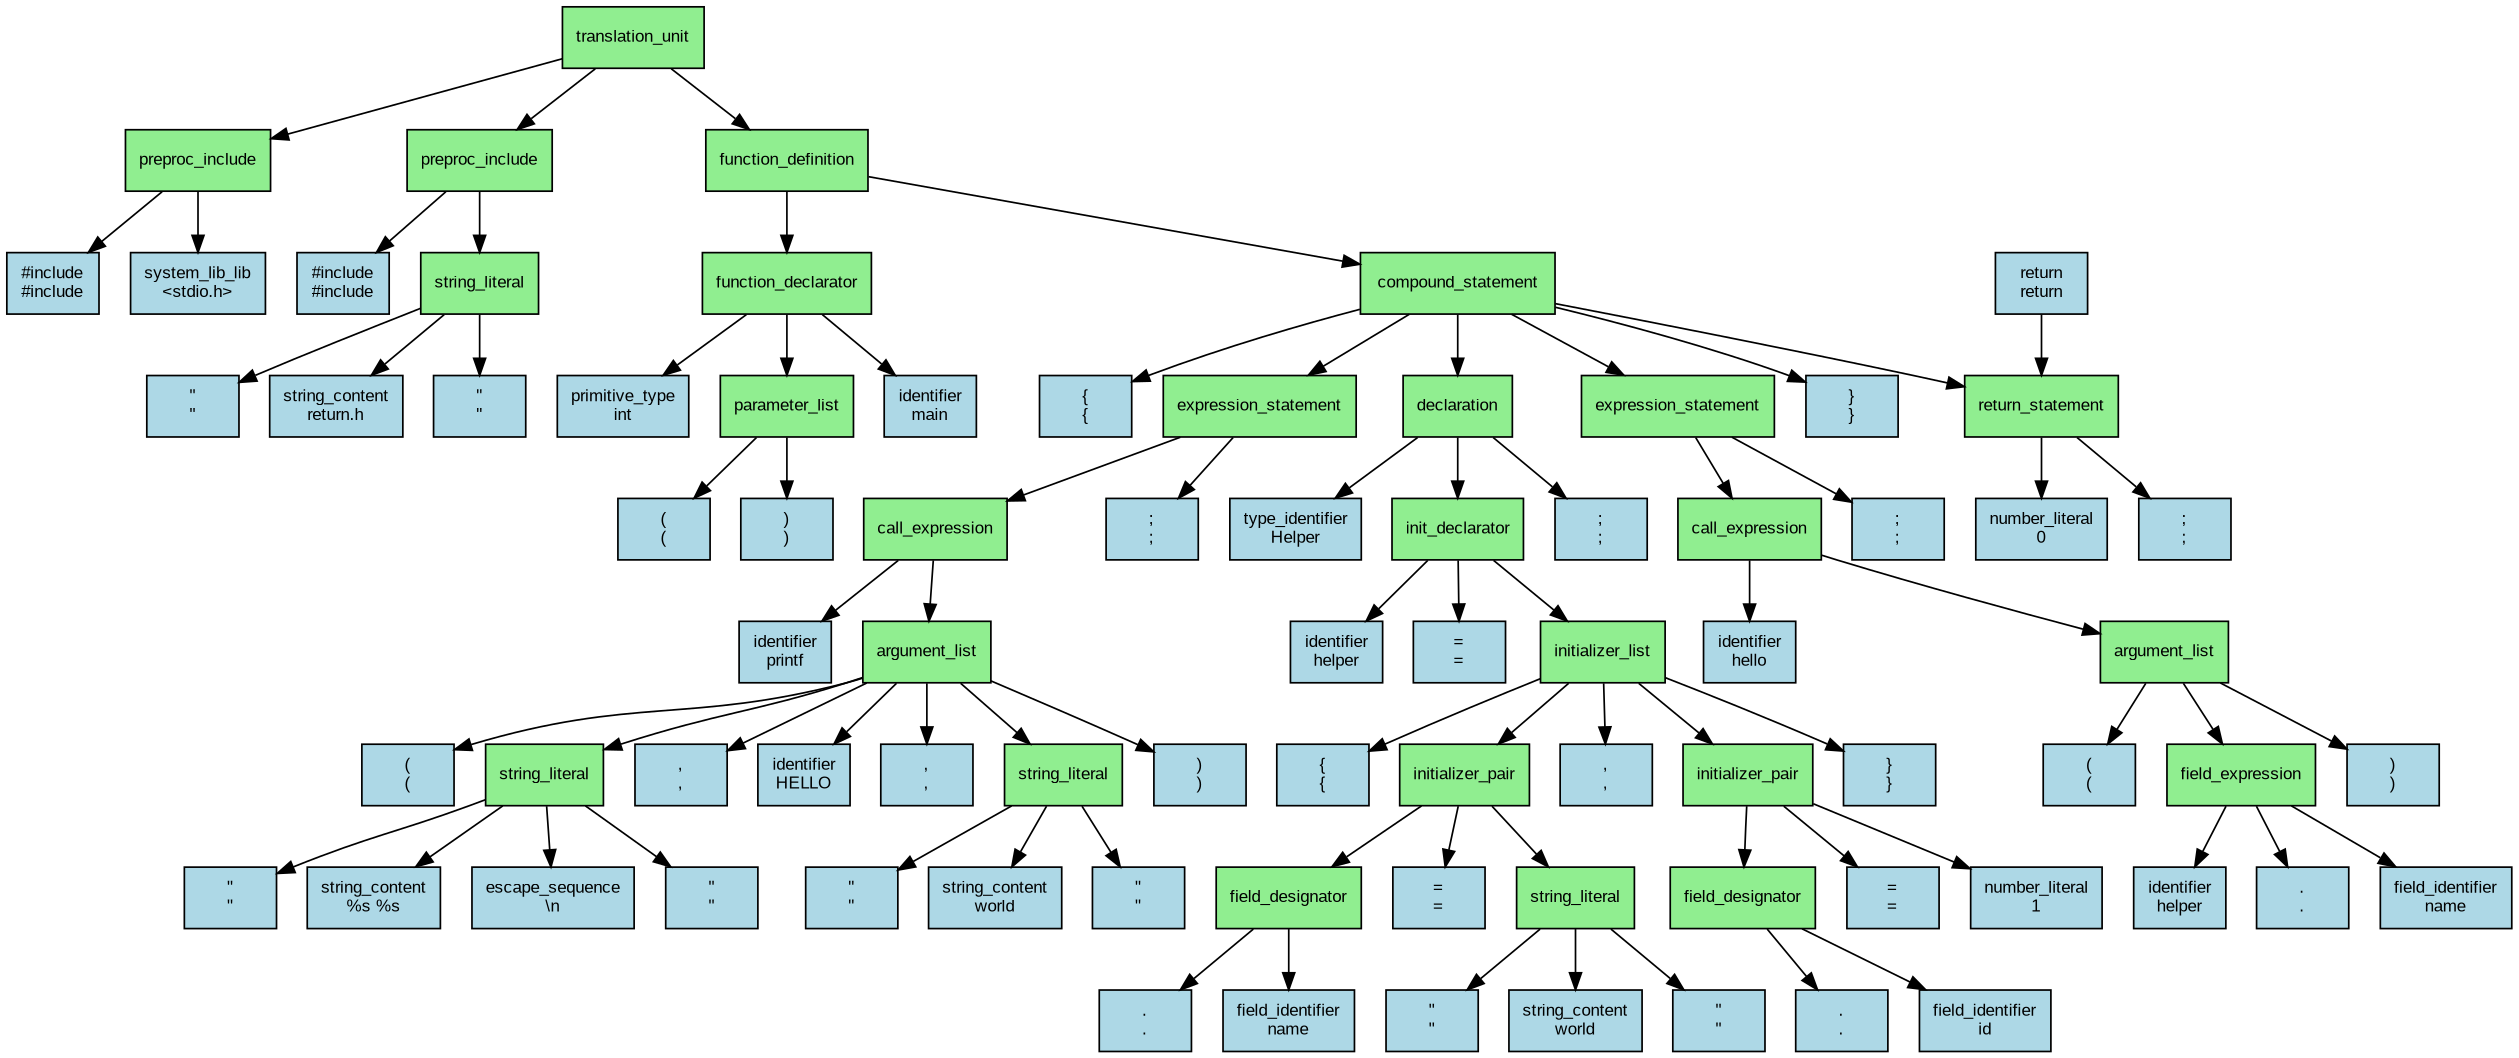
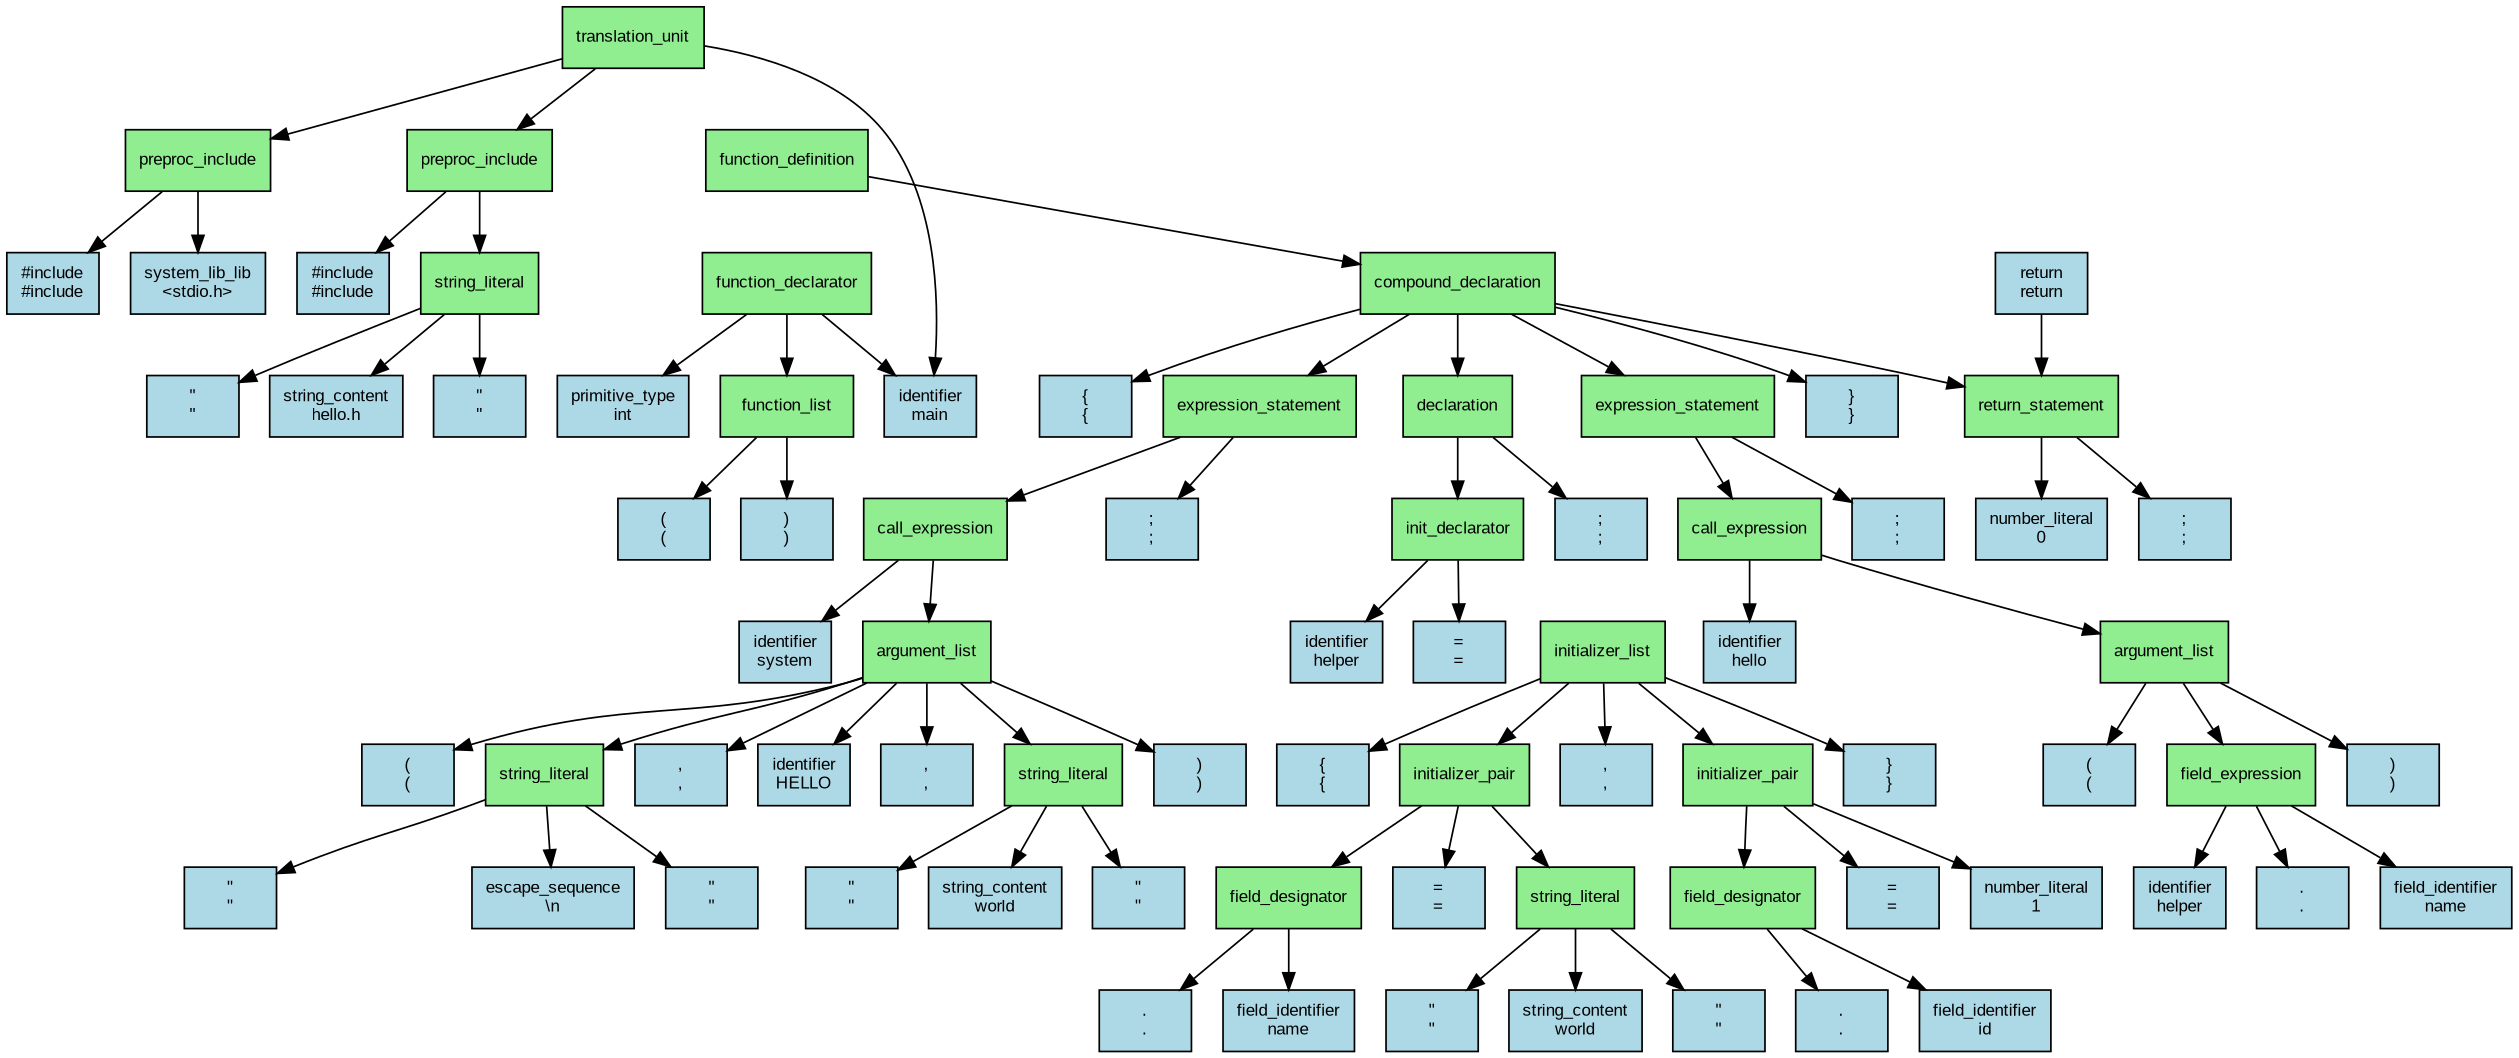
(703, 94) -> (894, 146)
(787, 214) -> none
(1458, 283) -> (1458, 283)
(336, 406) -> (336, 406)
(787, 406) -> (787, 406)
(1296, 529) -> none
(1524, 585) -> none
(785, 652) -> (785, 652)
(374, 898) -> none
